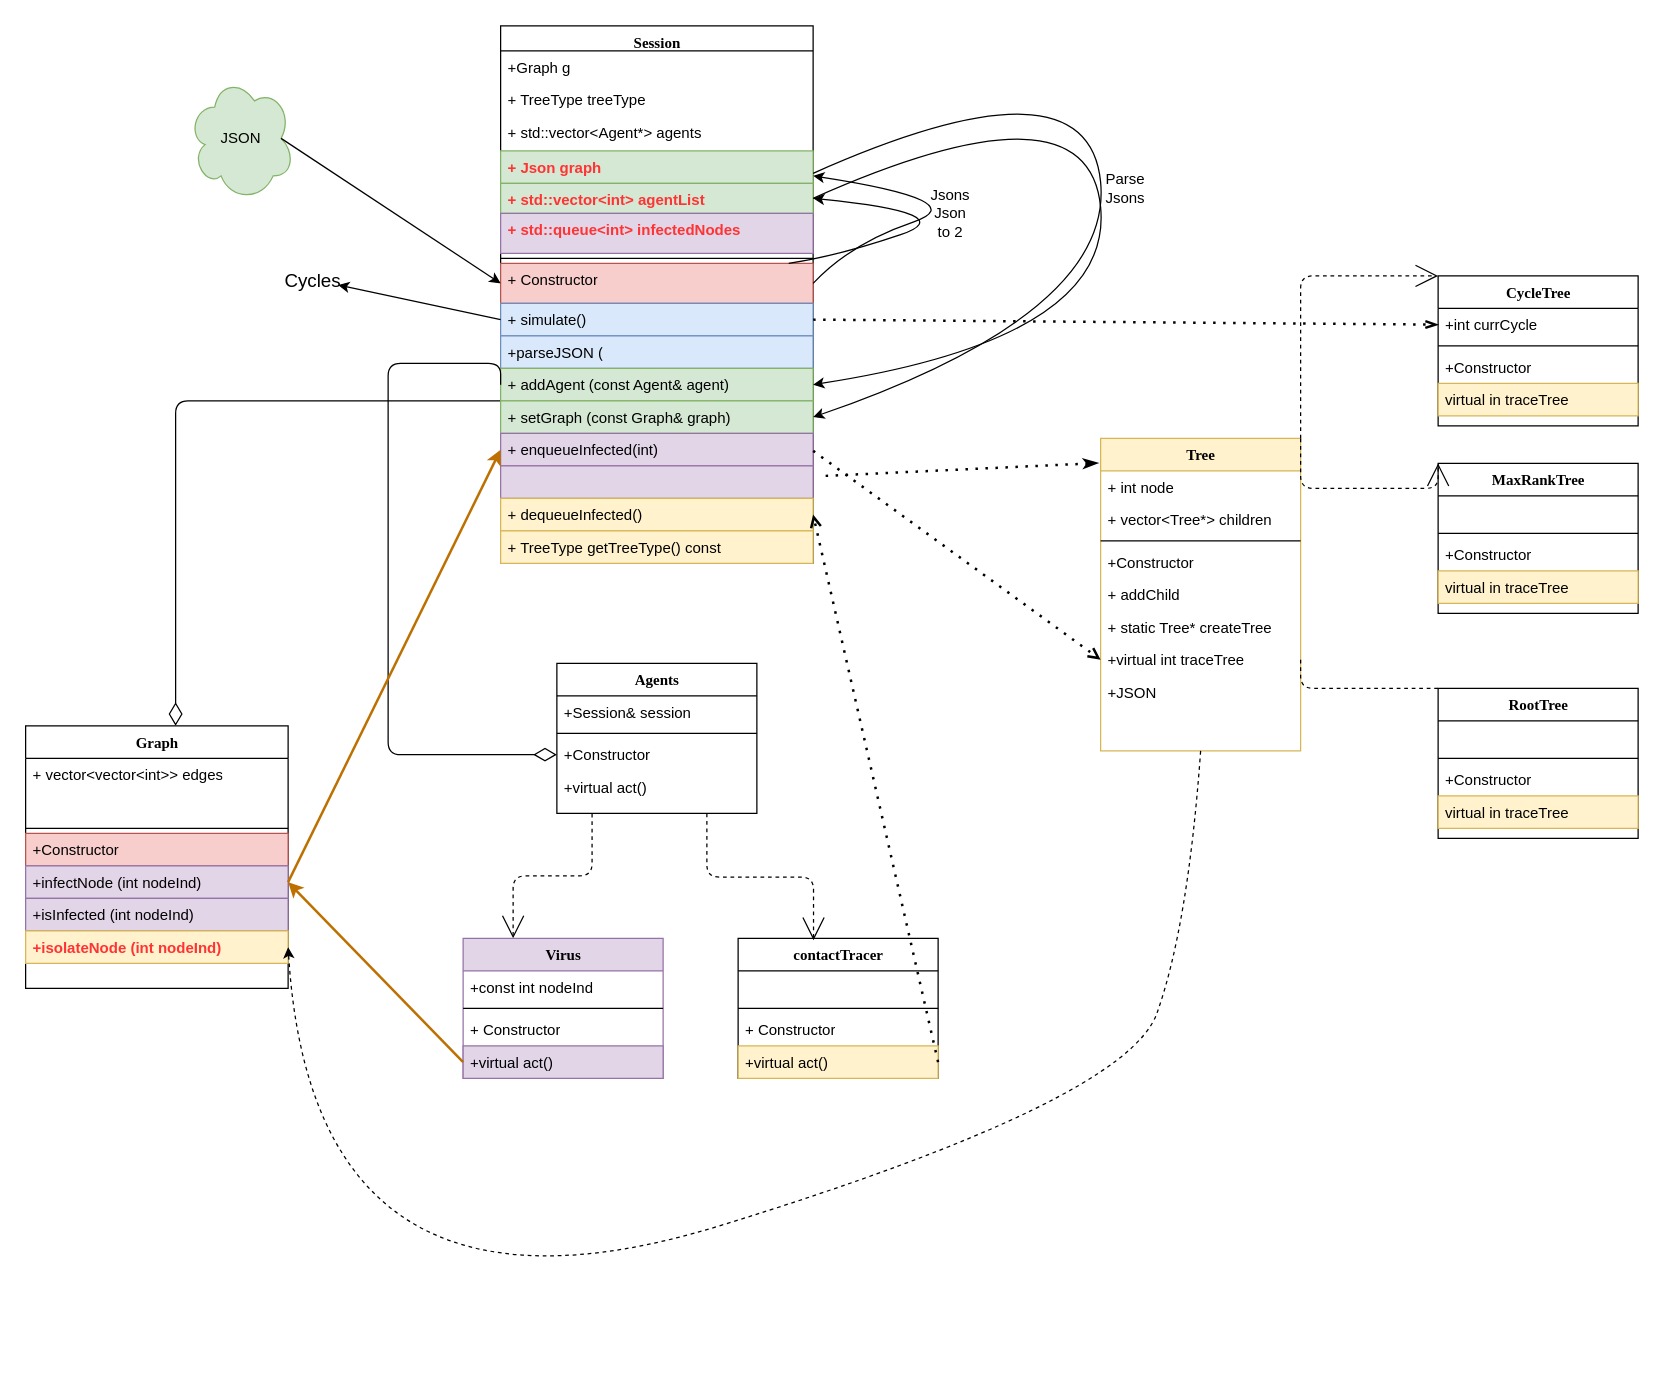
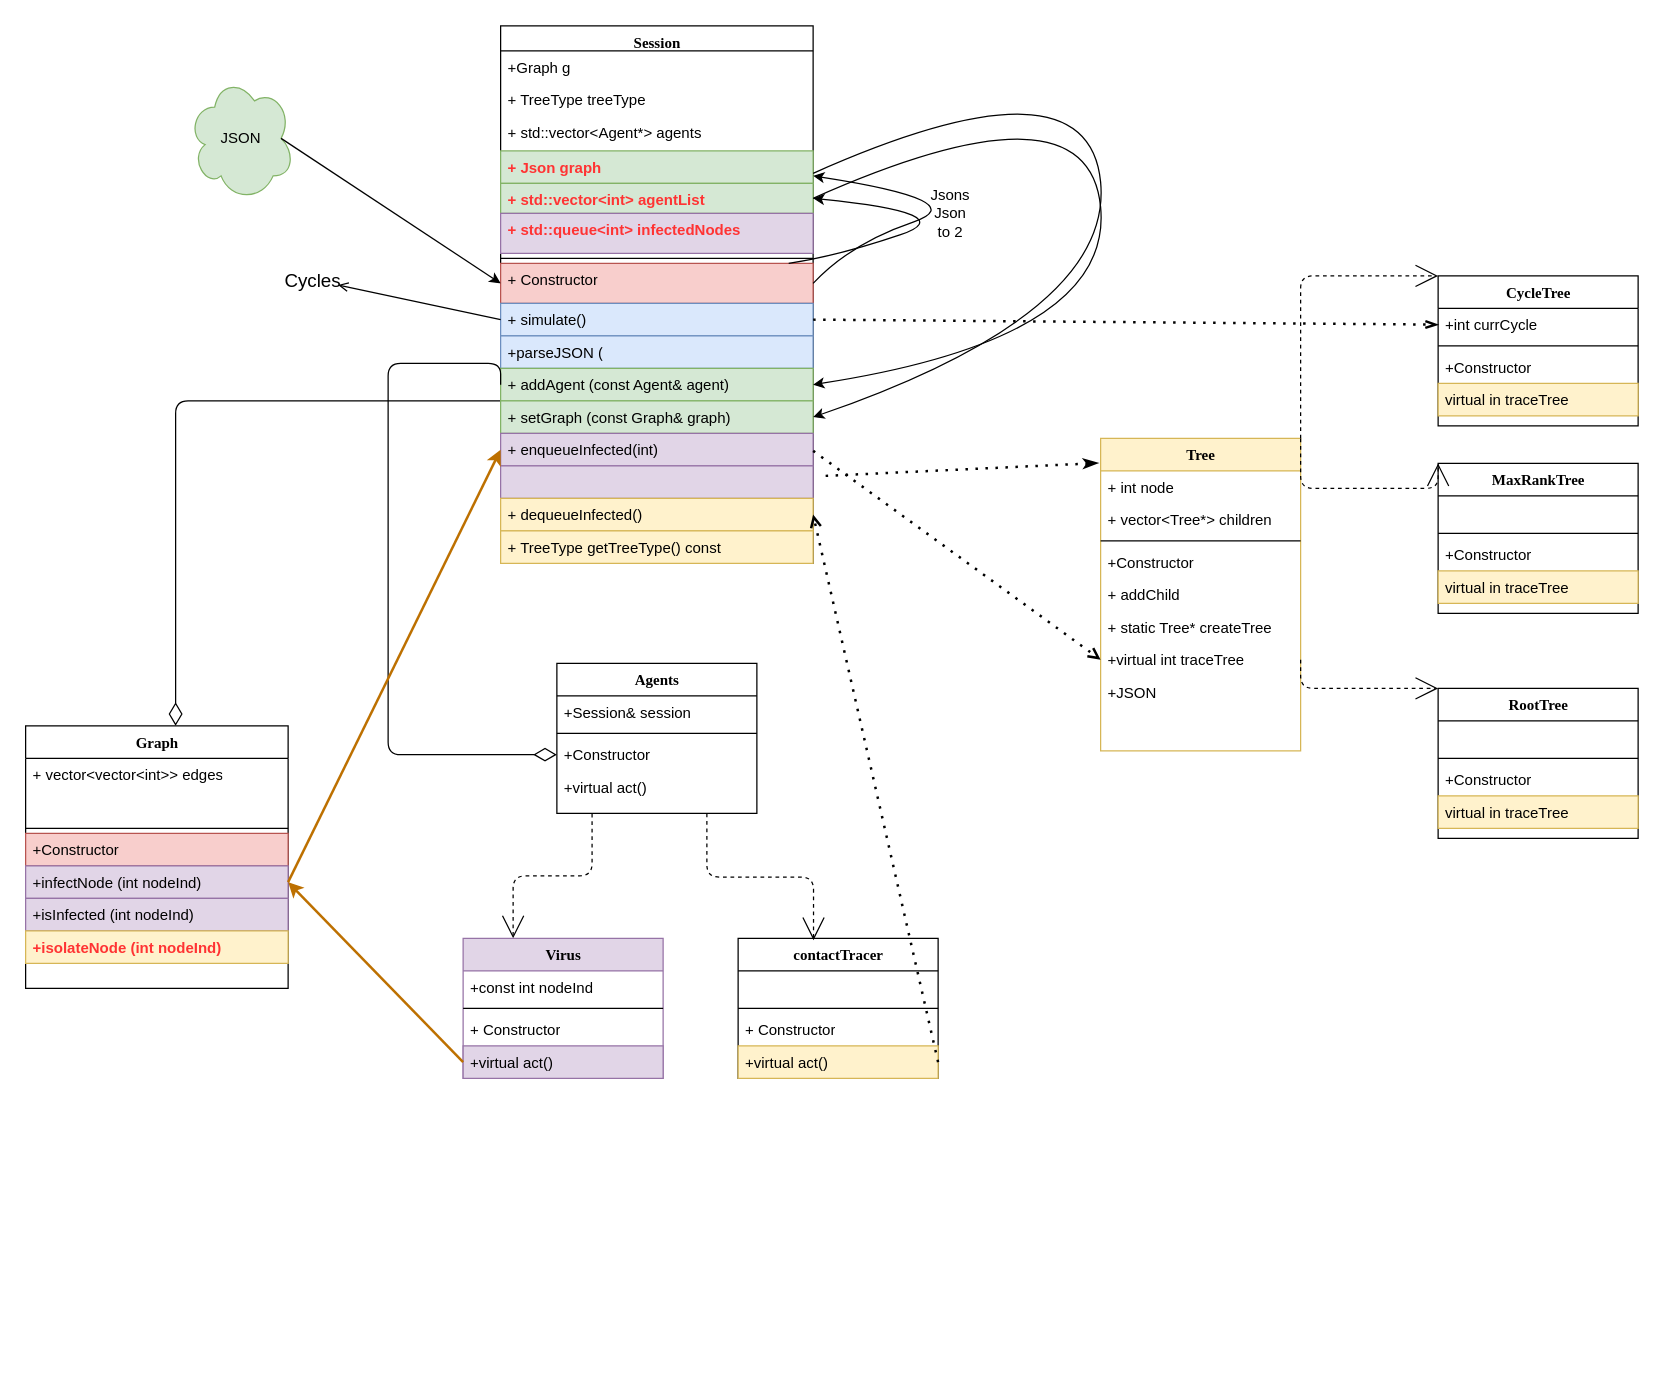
(1126, 188) -> none
(348, 287) -> (345, 286)
(1432, 688) -> (1432, 688)
(784, 1205) -> none
